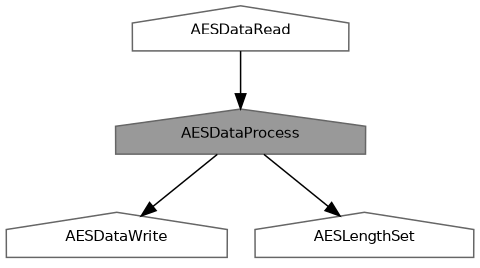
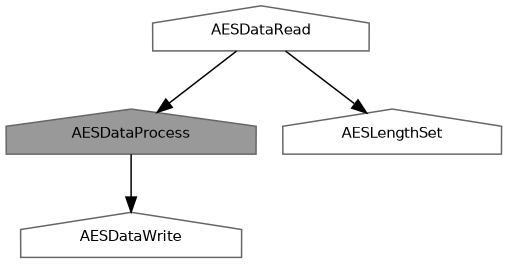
(296, 180) -> (320, 77)
